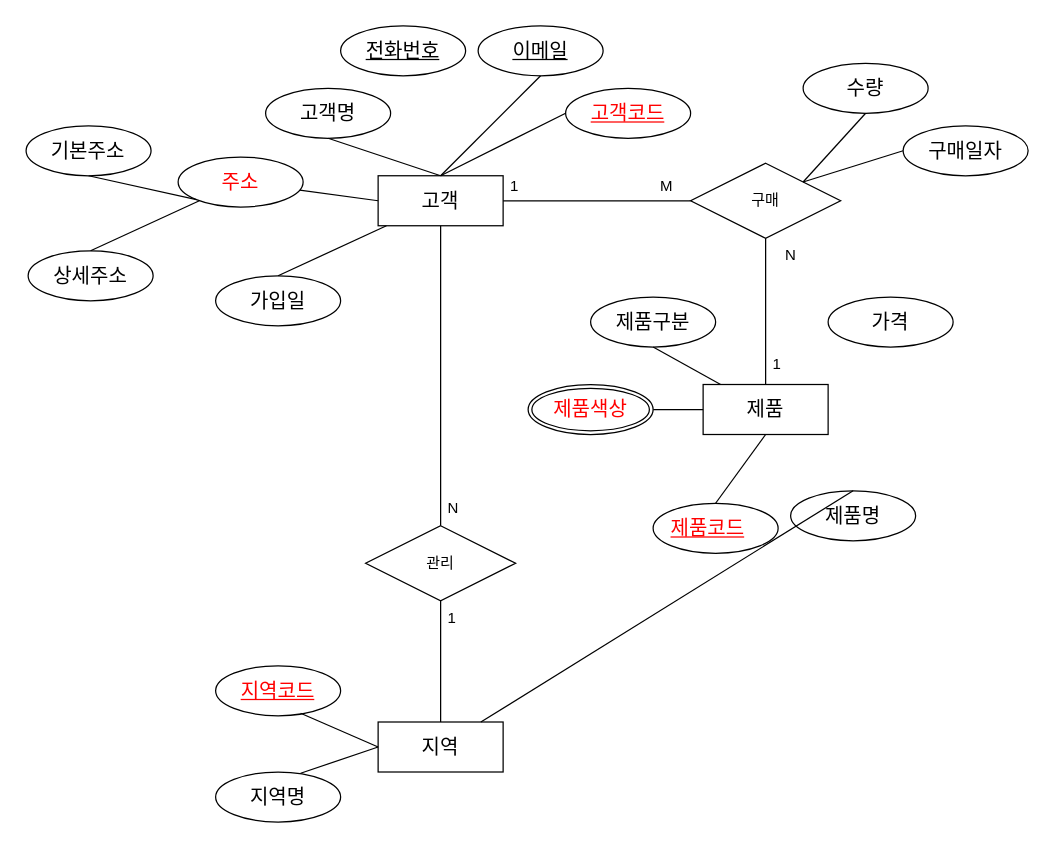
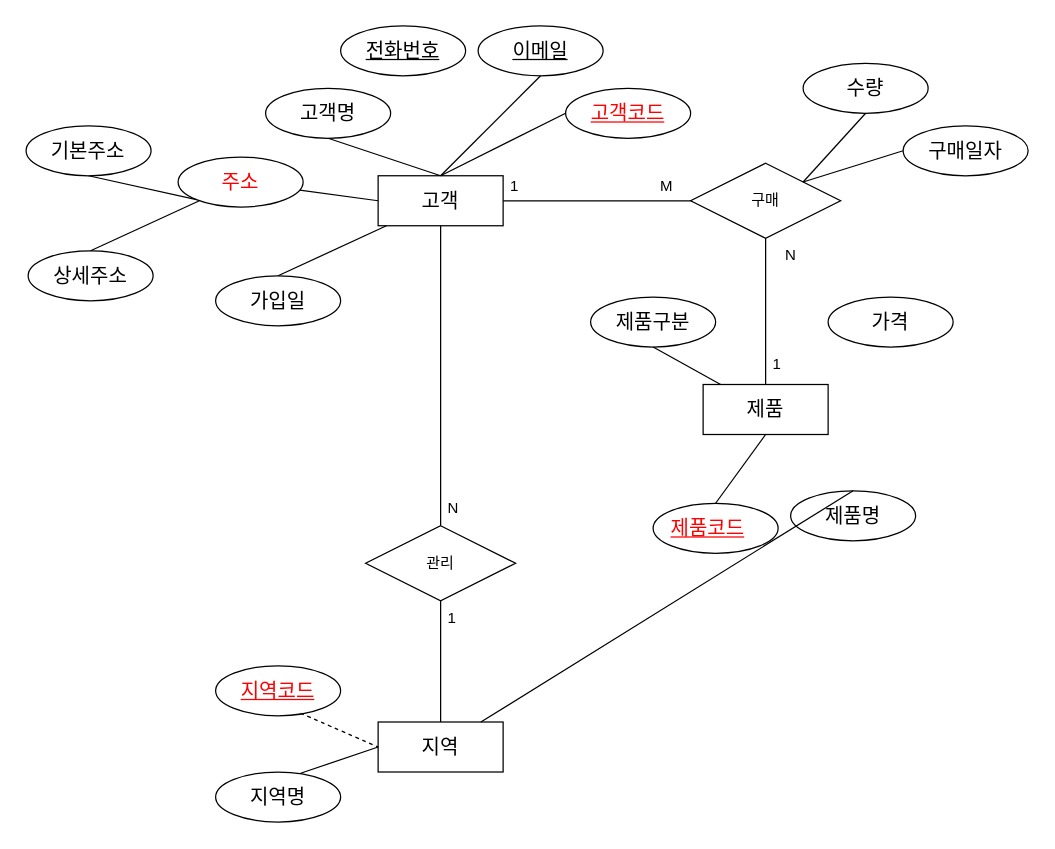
(591, 409) -> none
(679, 409) -> none
(340, 730) -> (340, 730)
